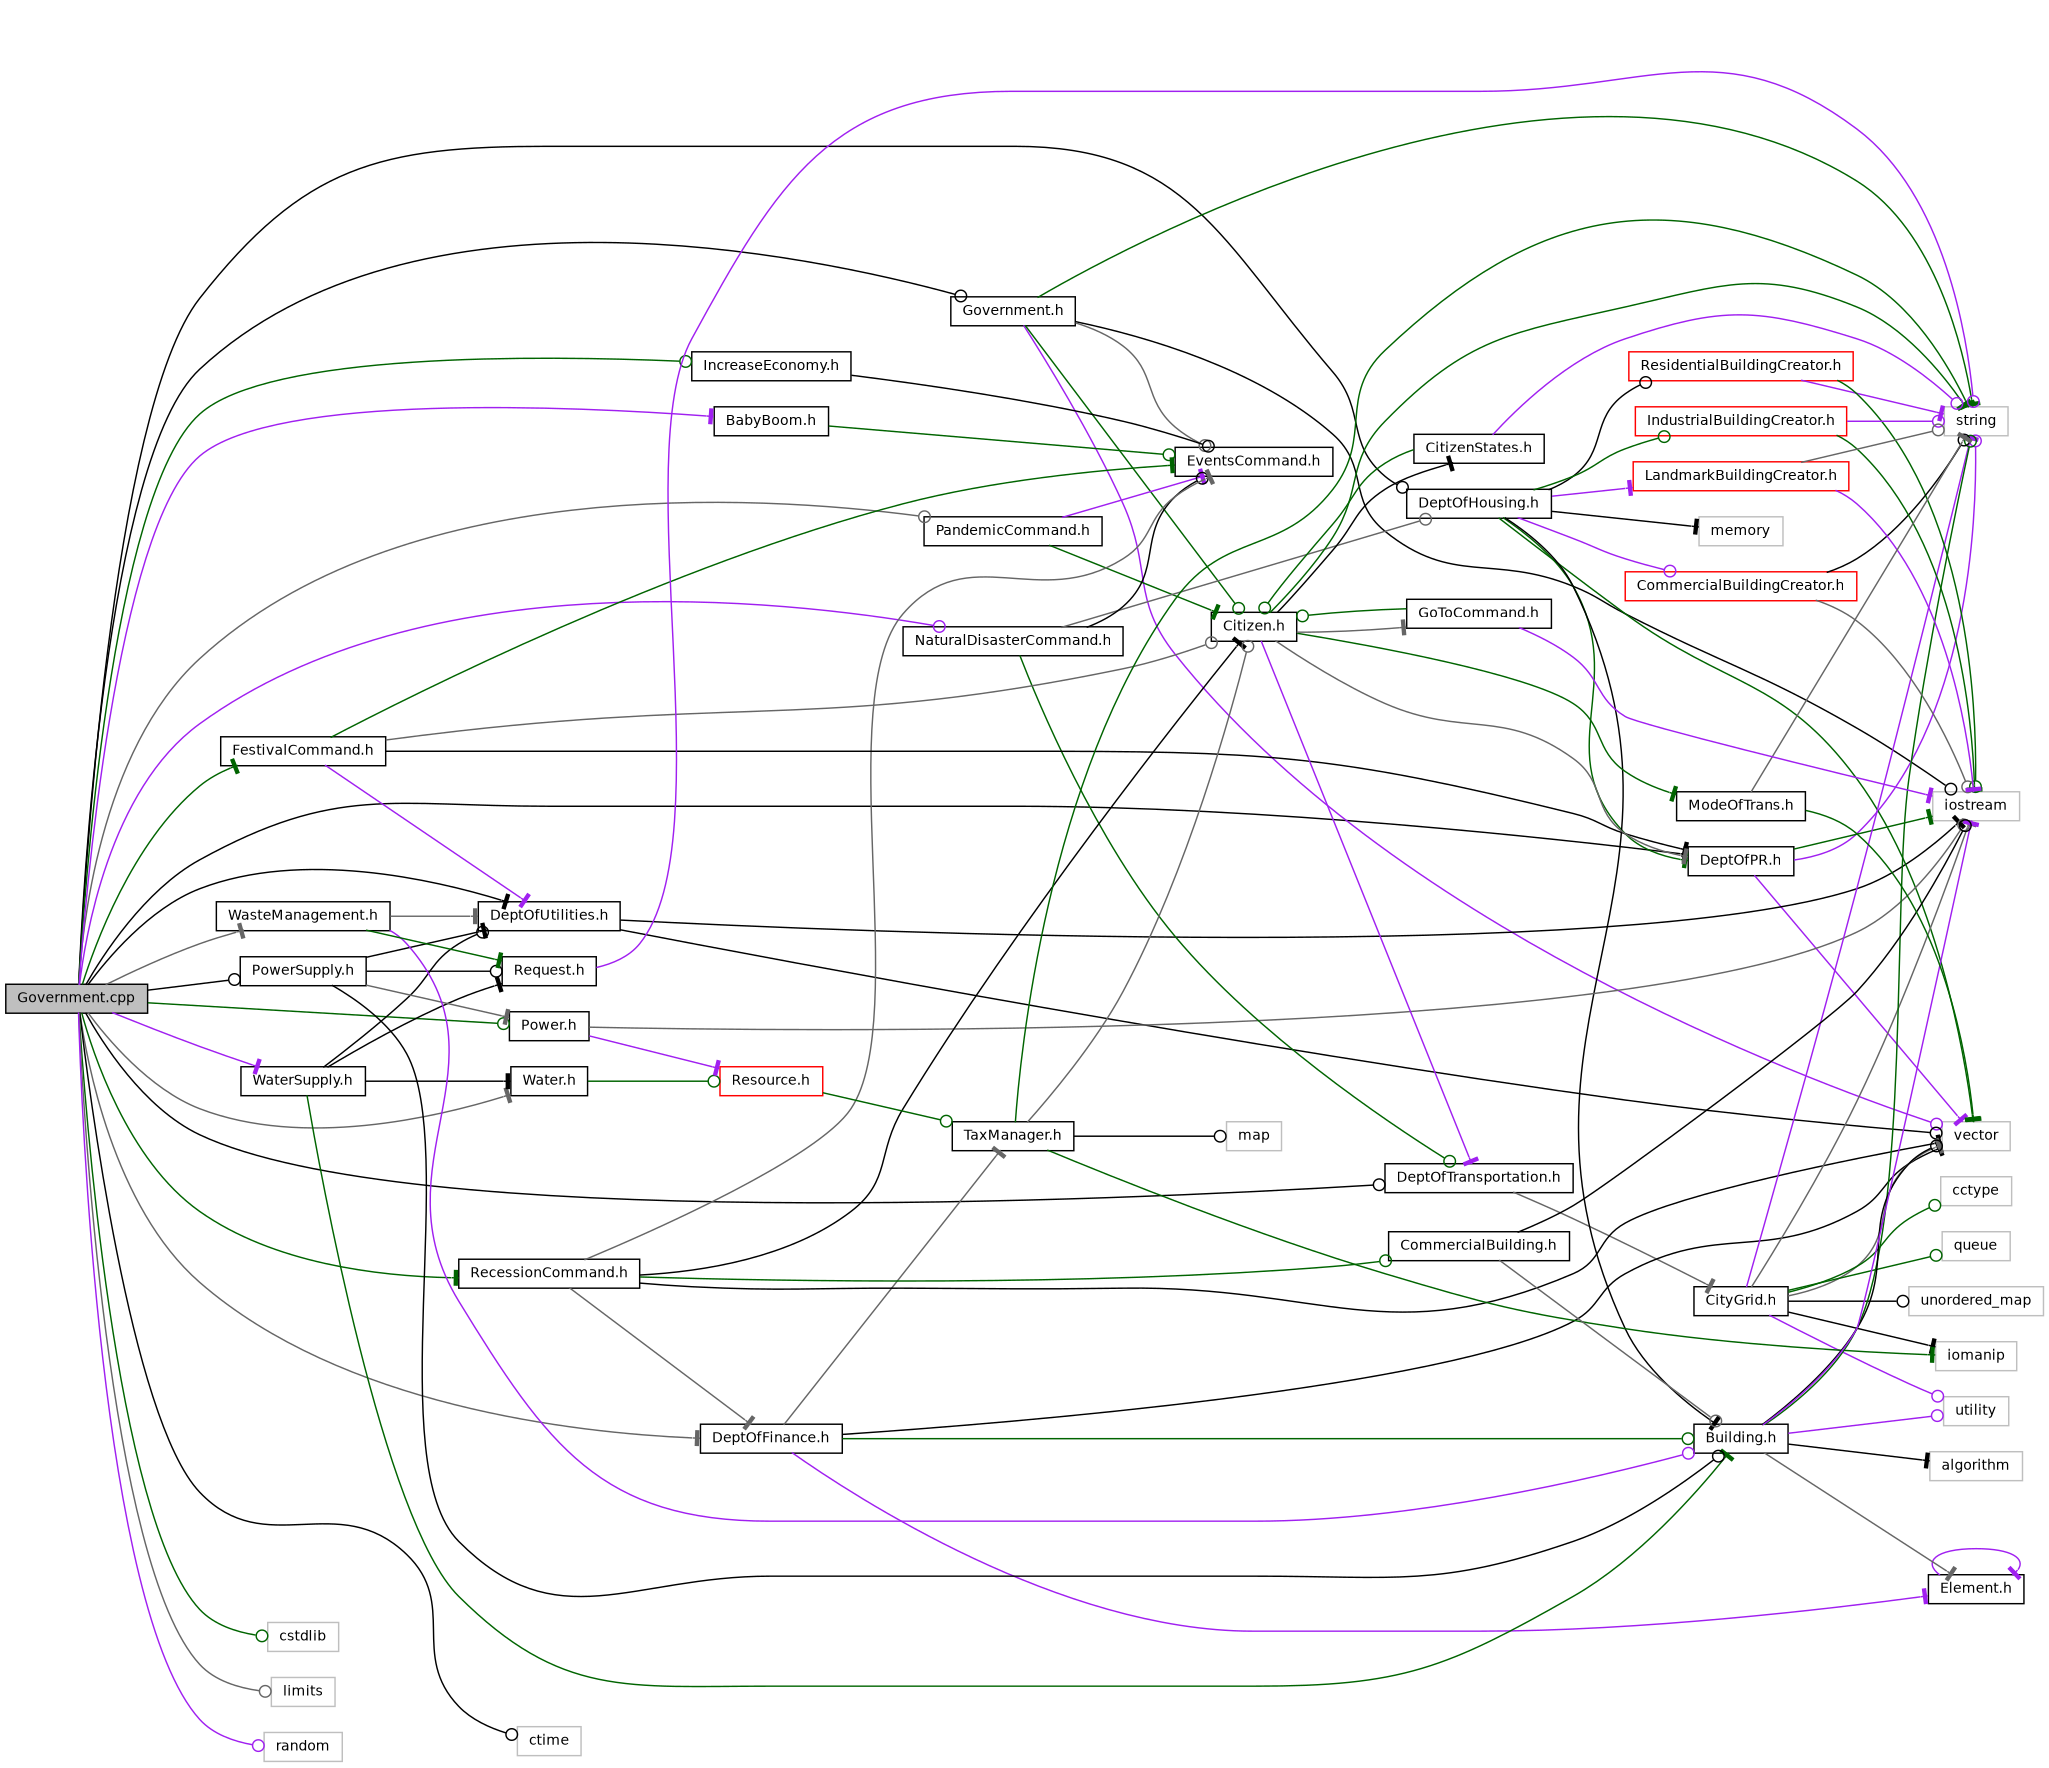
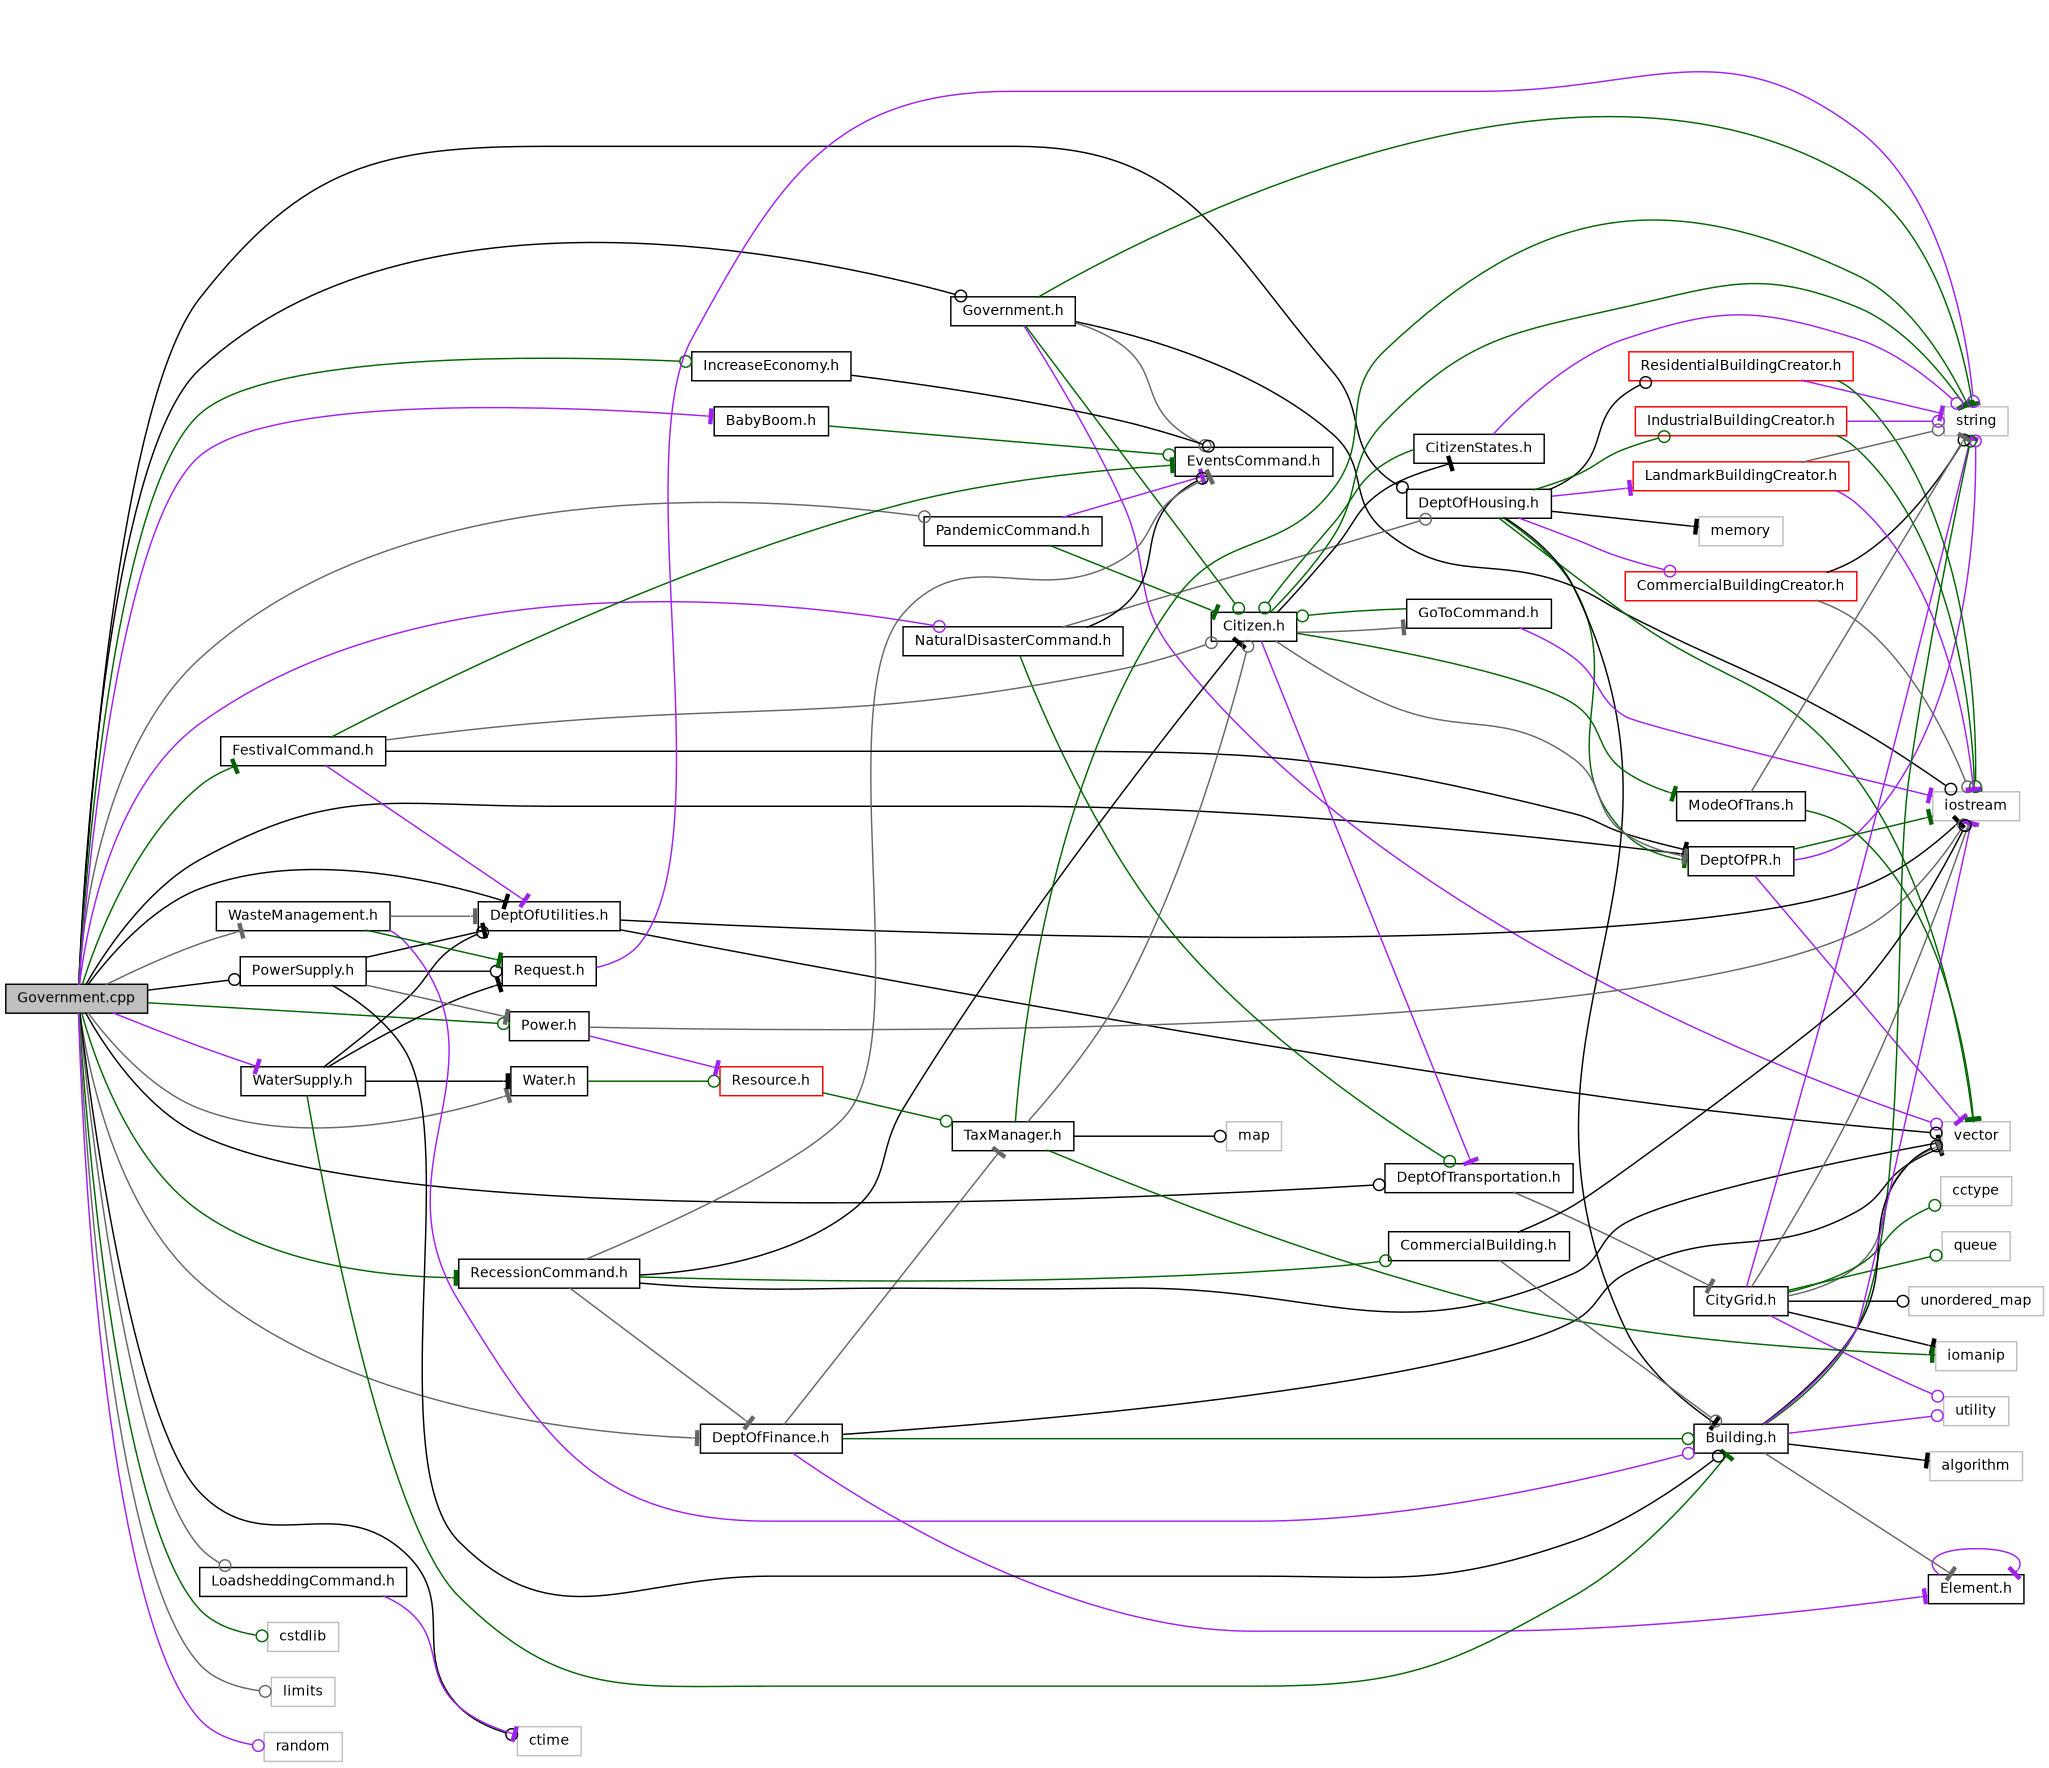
none -> (303, 1582)
